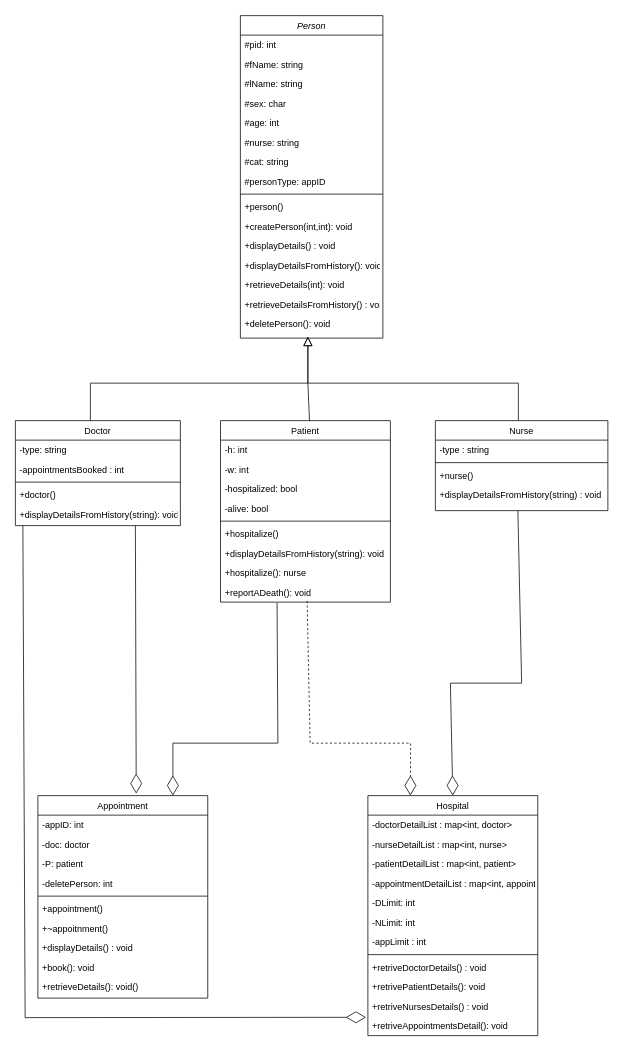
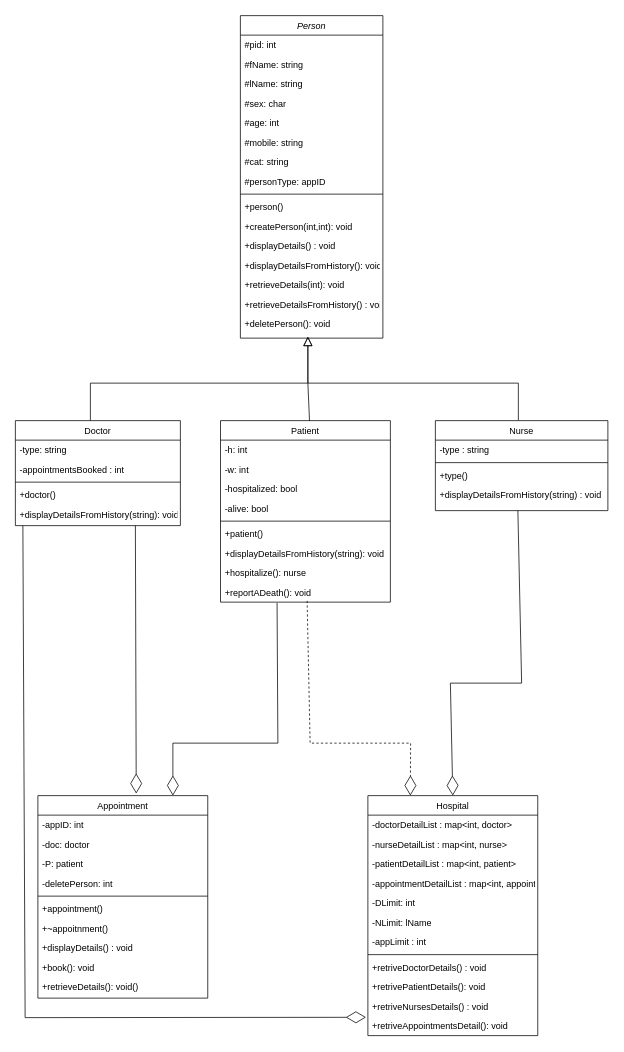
(276, 143) -> (276, 143)
(460, 476) -> (457, 476)
(256, 534) -> (249, 534)
(396, 923) -> (401, 923)
